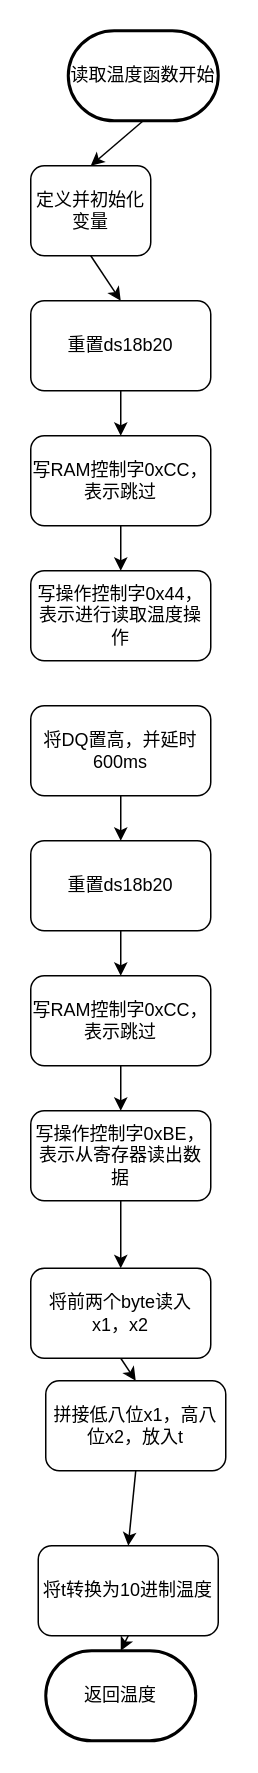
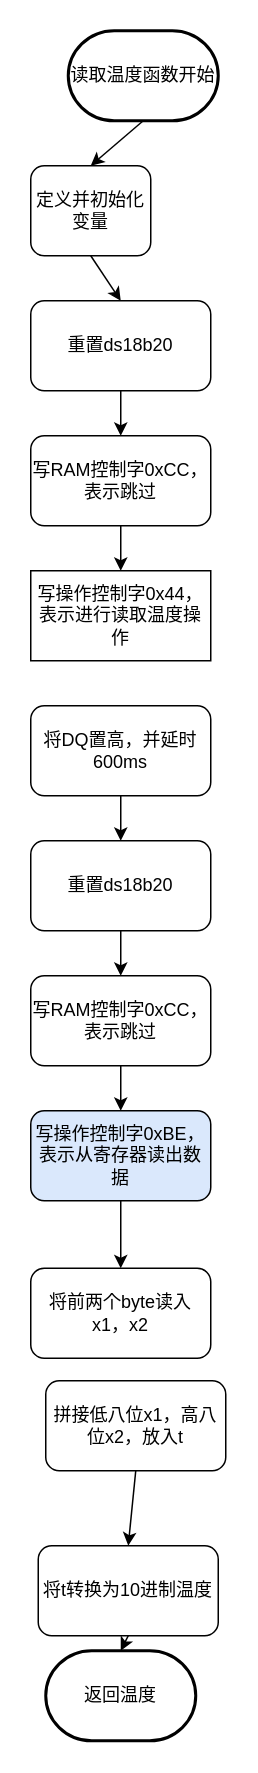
(121, 616) -> (121, 616)
(121, 1156) -> (121, 1156)
(125, 1365) -> none
